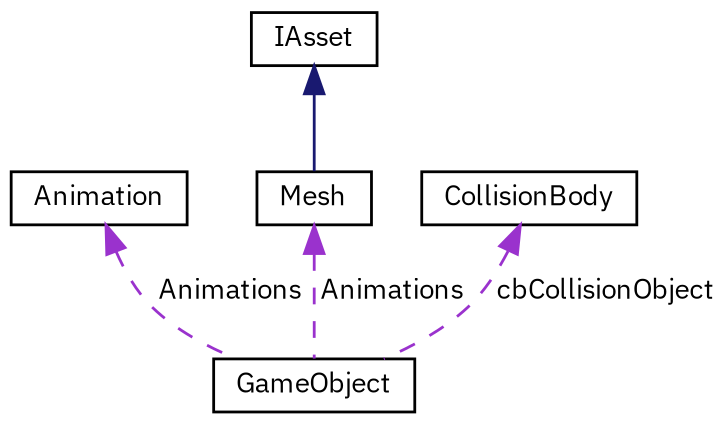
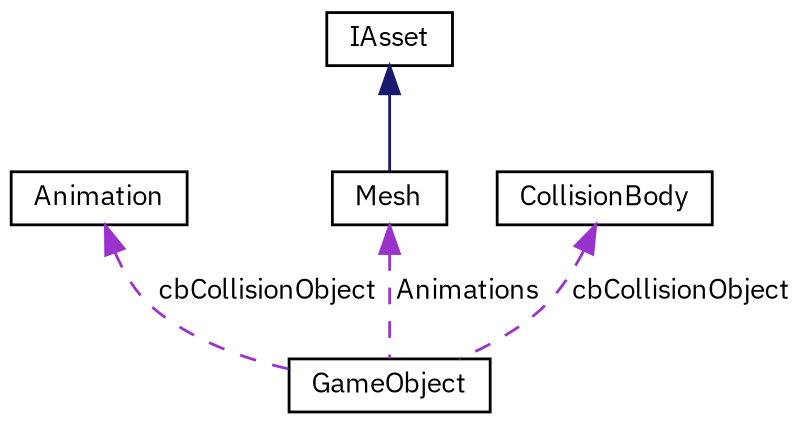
(228, 292) -> (265, 292)
